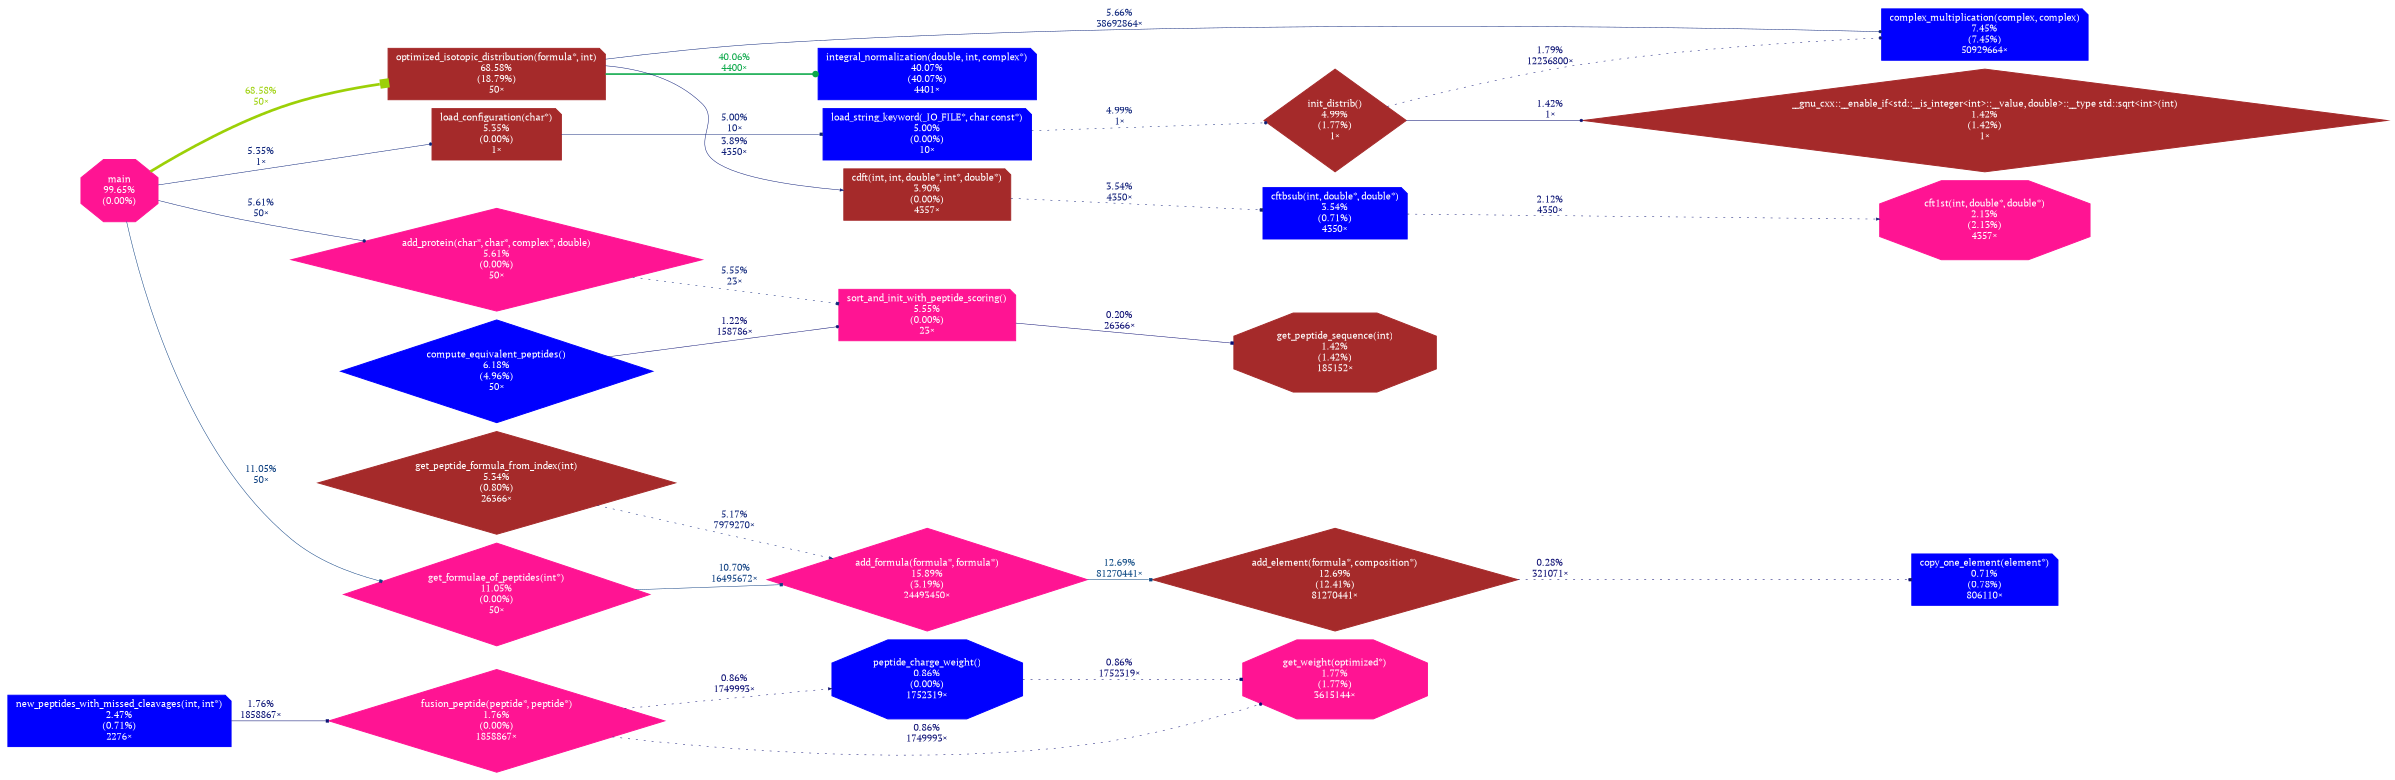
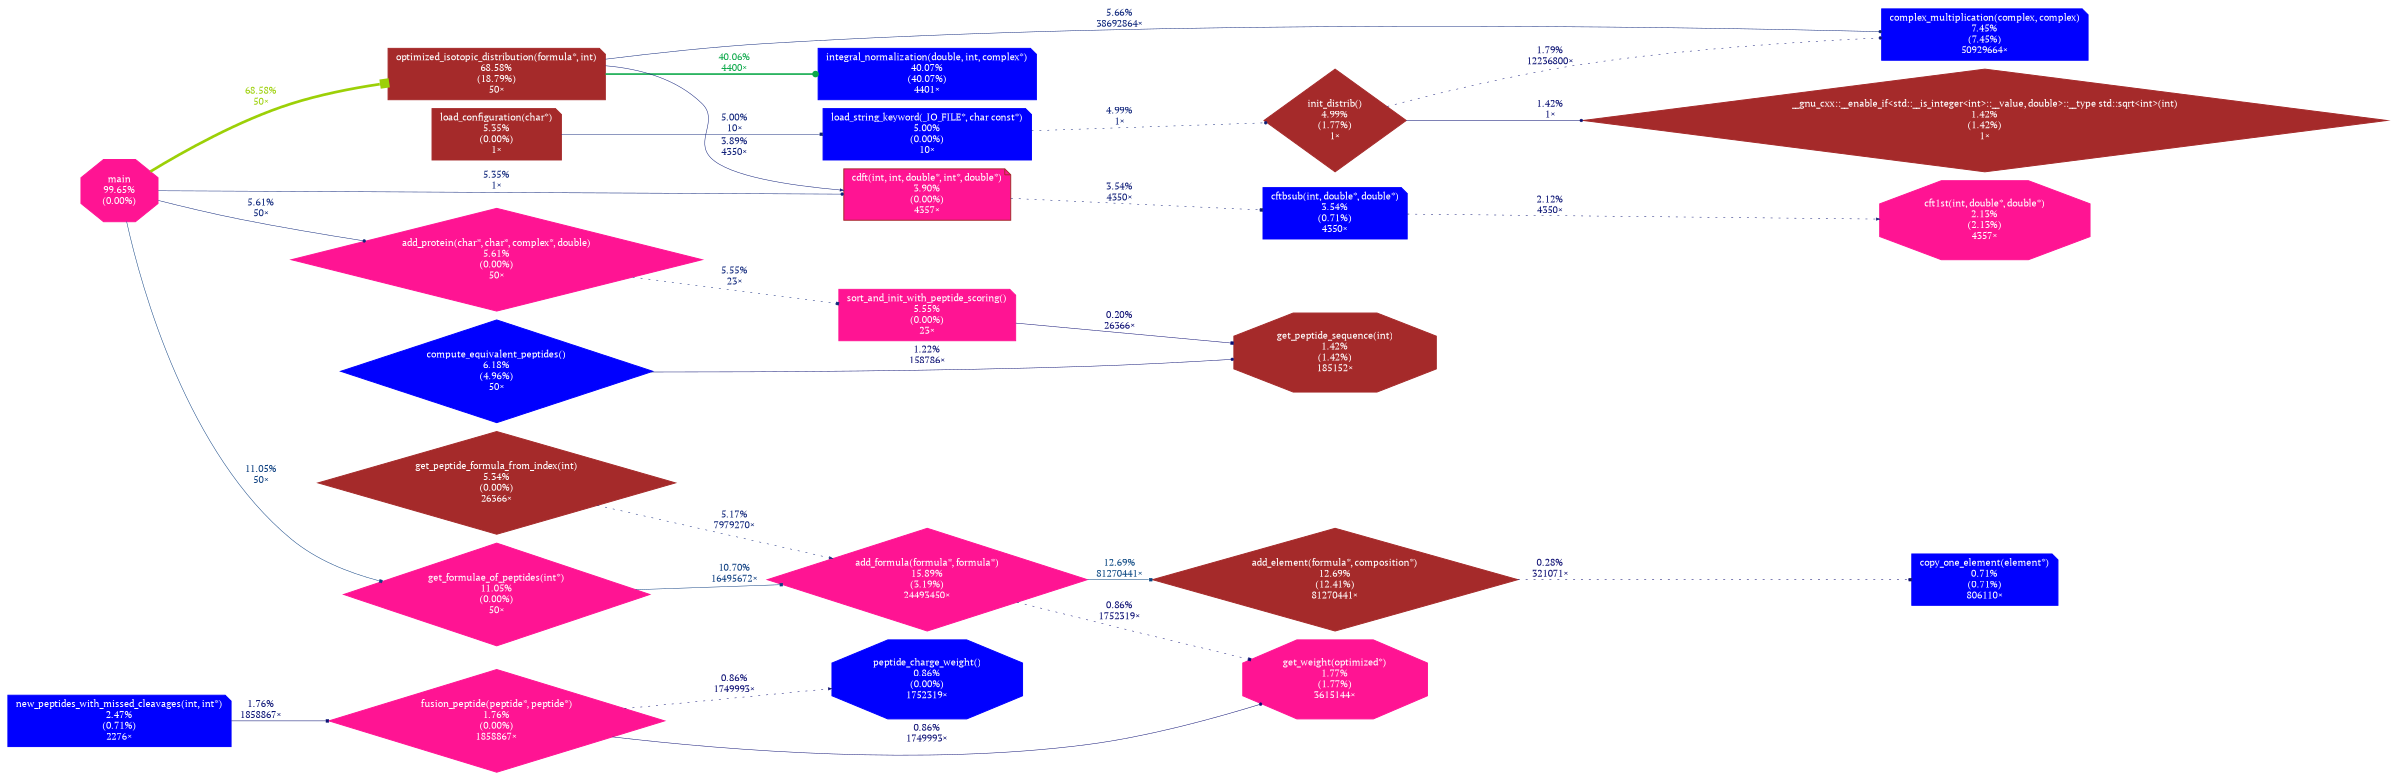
(294, 165) -> (500, 192)
(927, 195) -> (927, 195)
(722, 342) -> (941, 370)
(497, 483) -> (497, 483)
(1985, 580) -> (1985, 580)
(1131, 679) -> (1132, 631)
(938, 755) -> (938, 755)
